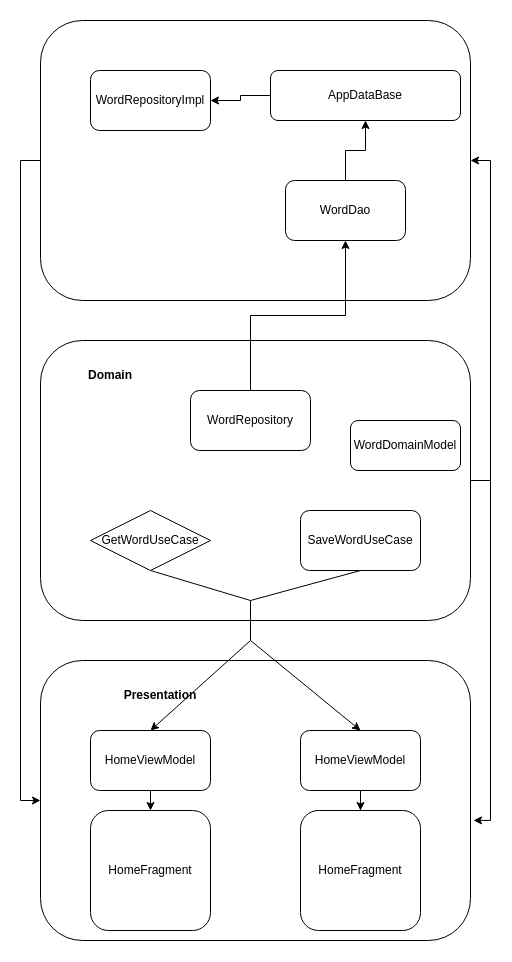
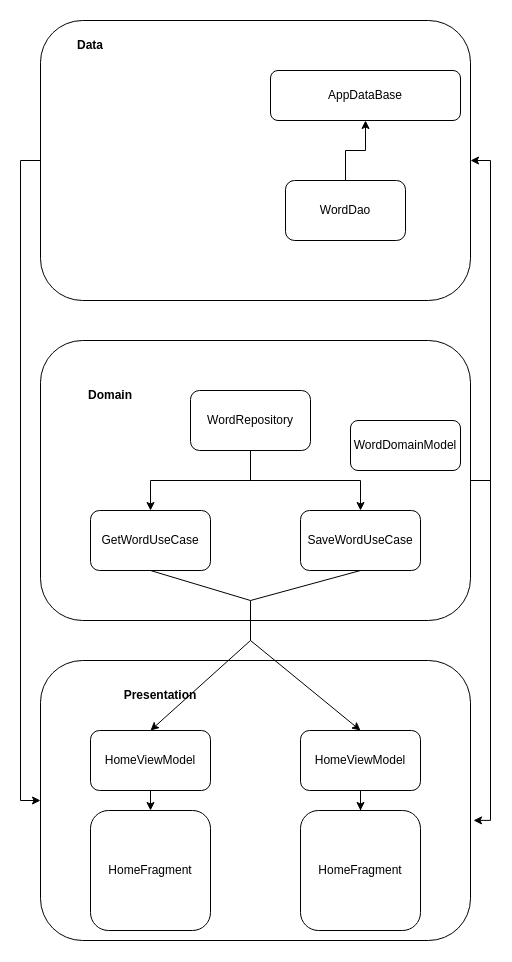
none -> (91, 46)
(242, 96) -> none
(151, 101) -> none
(295, 316) -> (318, 481)
(111, 376) -> (111, 396)
none -> (189, 481)
(151, 541) -> (151, 541)
